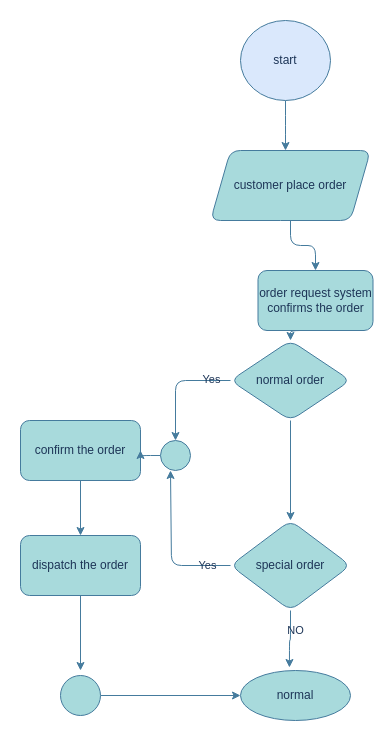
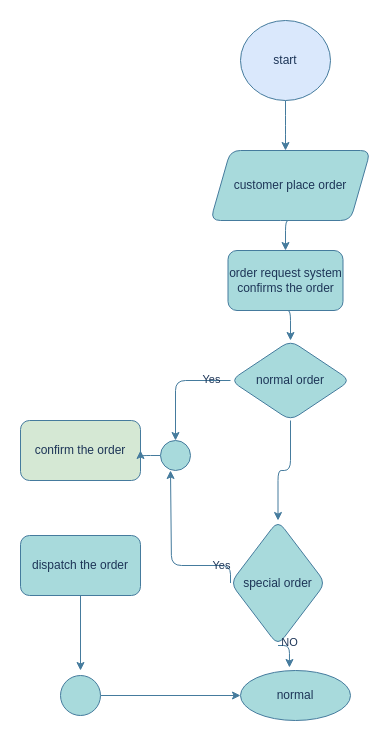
(316, 301) -> (286, 281)
(81, 451) -> (81, 451)
(81, 505) -> none
(291, 566) -> (278, 583)
